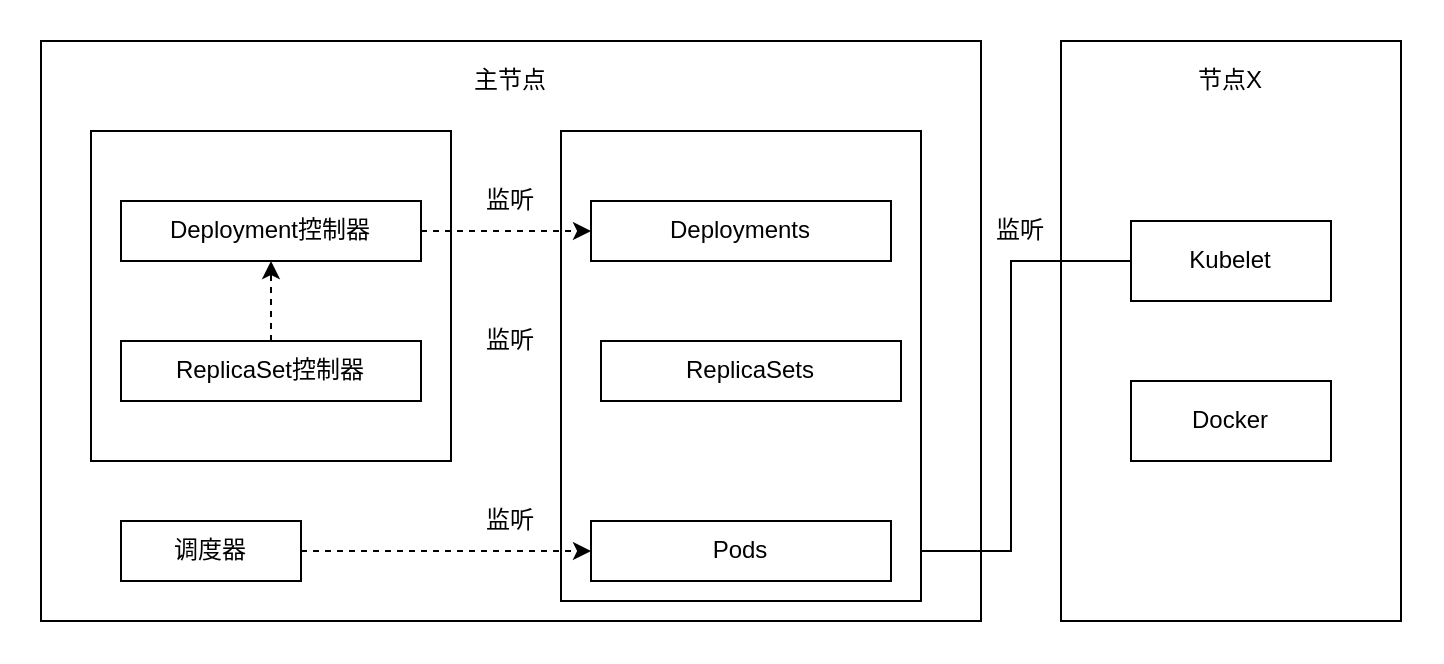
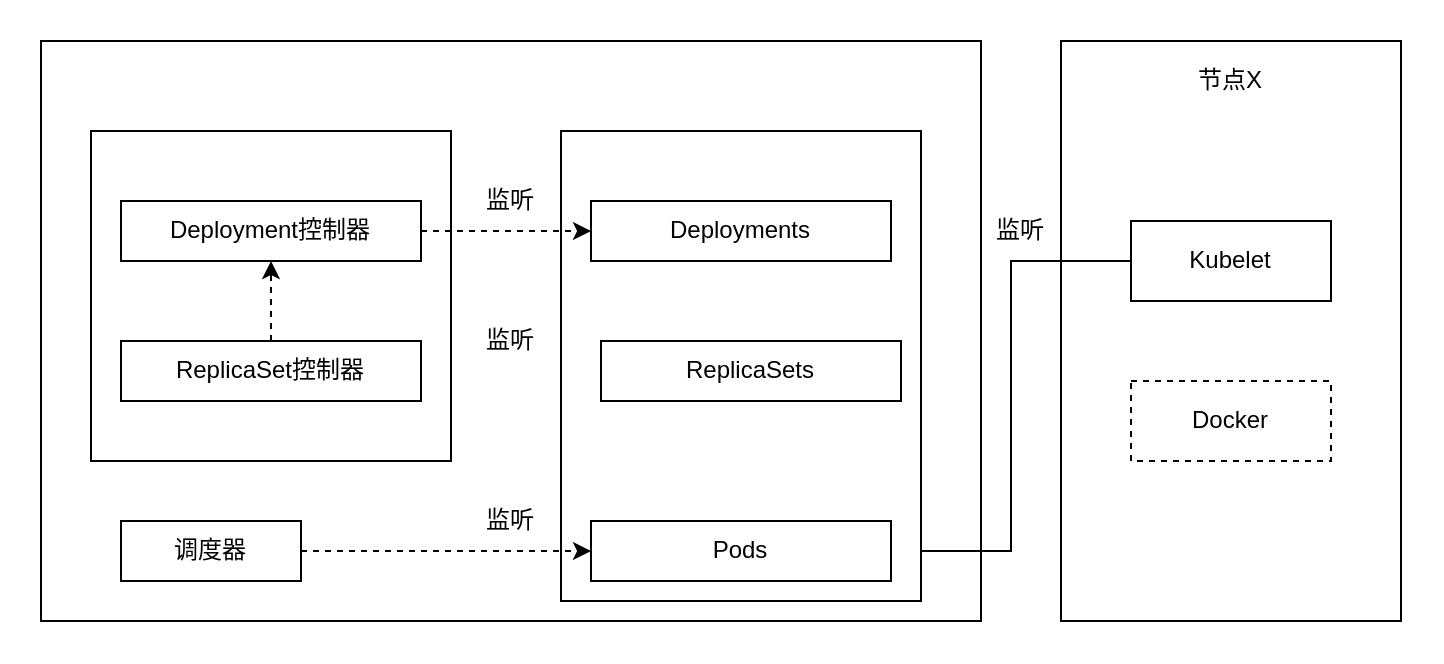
(511, 81) -> none
(1231, 421) -> (1231, 421)
